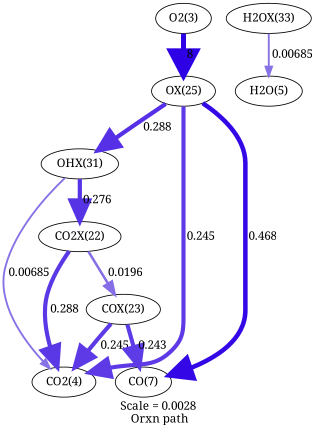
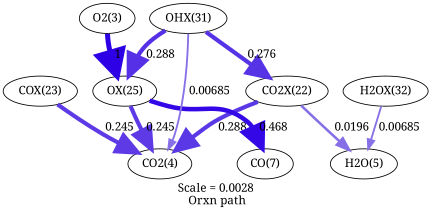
(269, 18) -> (386, 91)
(189, 55) -> (116, 55)
(140, 121) -> (150, 42)
(98, 268) -> (320, 124)
(131, 336) -> none
